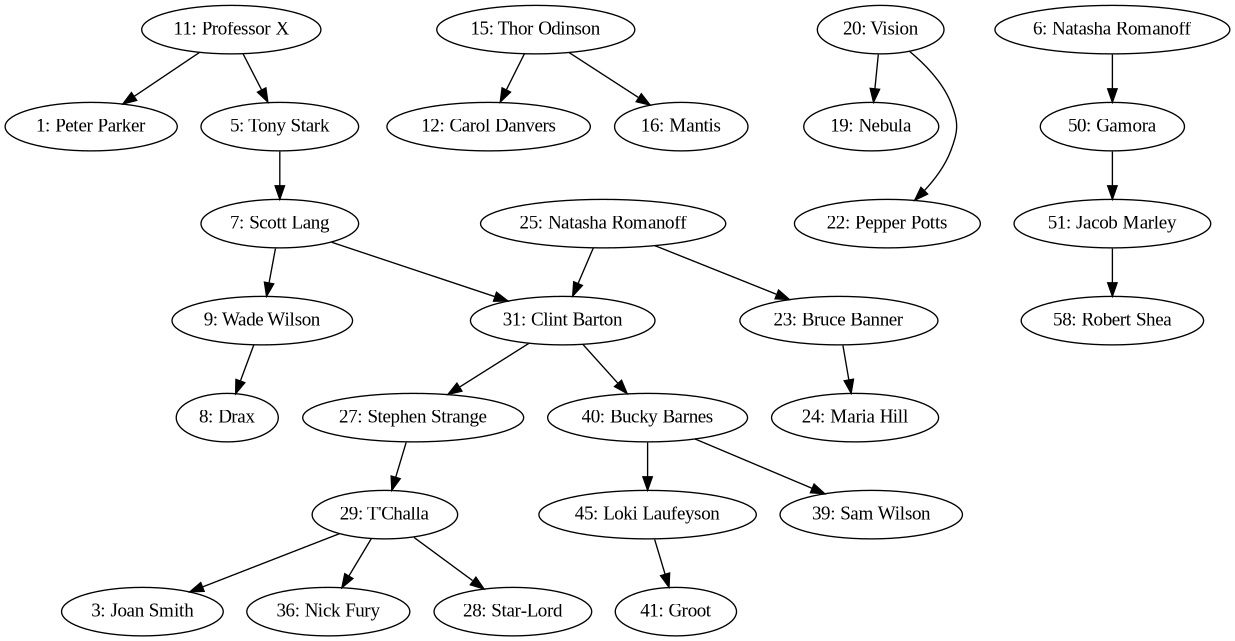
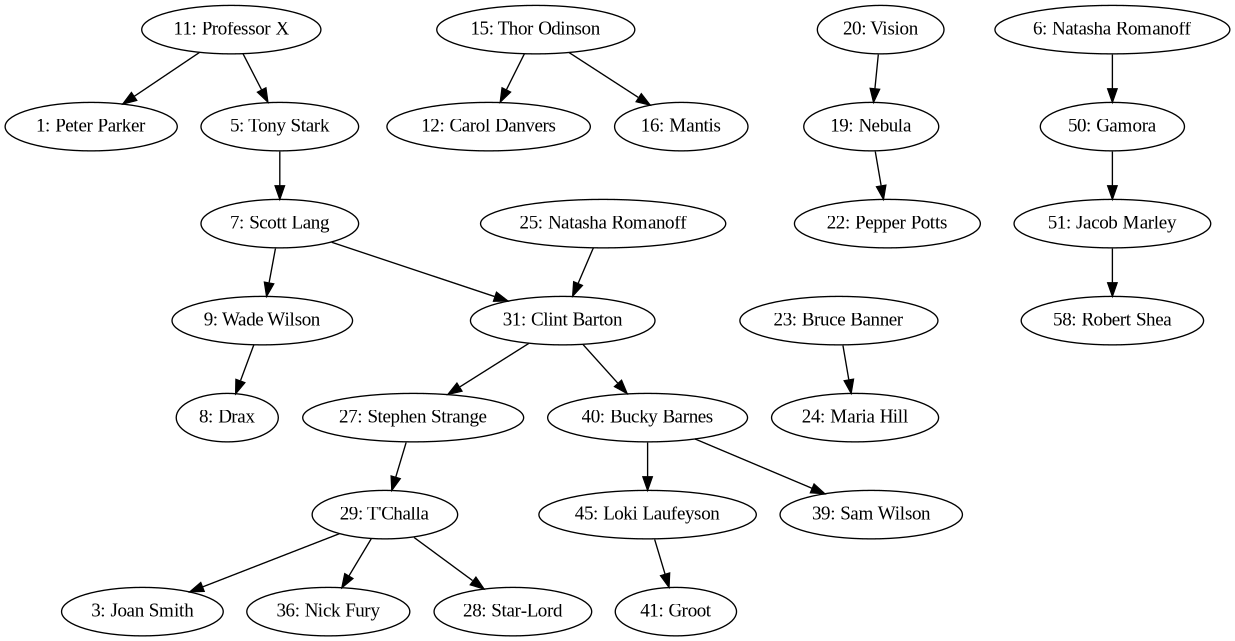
(956, 117) -> (878, 169)
(716, 270) -> none
